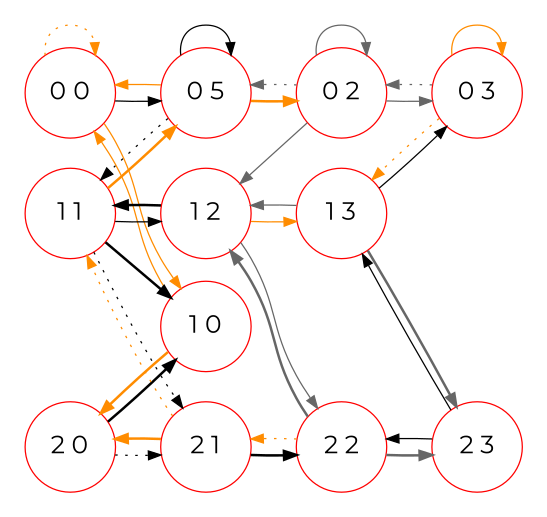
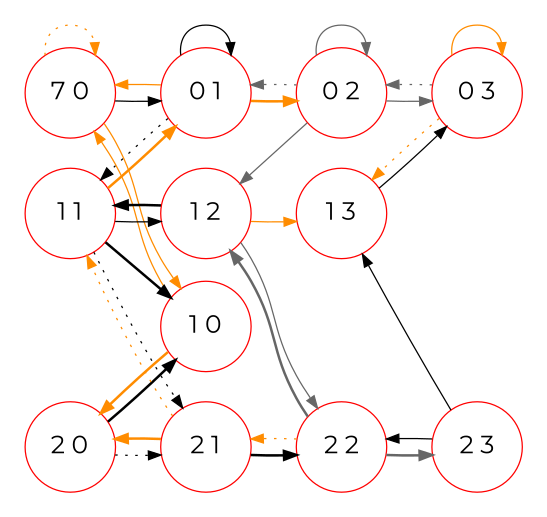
(70, 93) -> (70, 93)
(206, 93) -> (206, 93)
(280, 205) -> none
(410, 322) -> none
